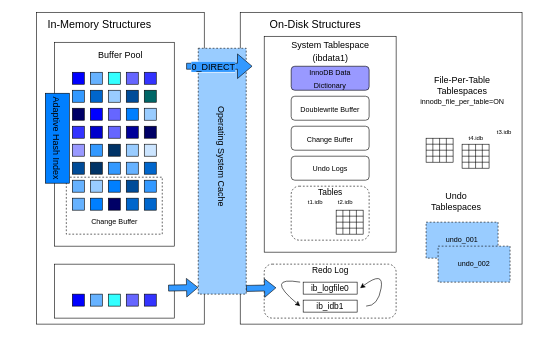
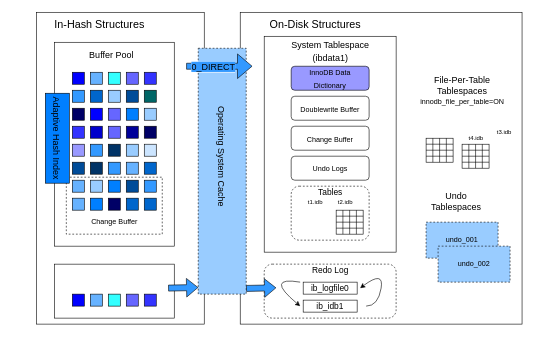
(100, 24) -> (100, 24)
(120, 54) -> (111, 54)
